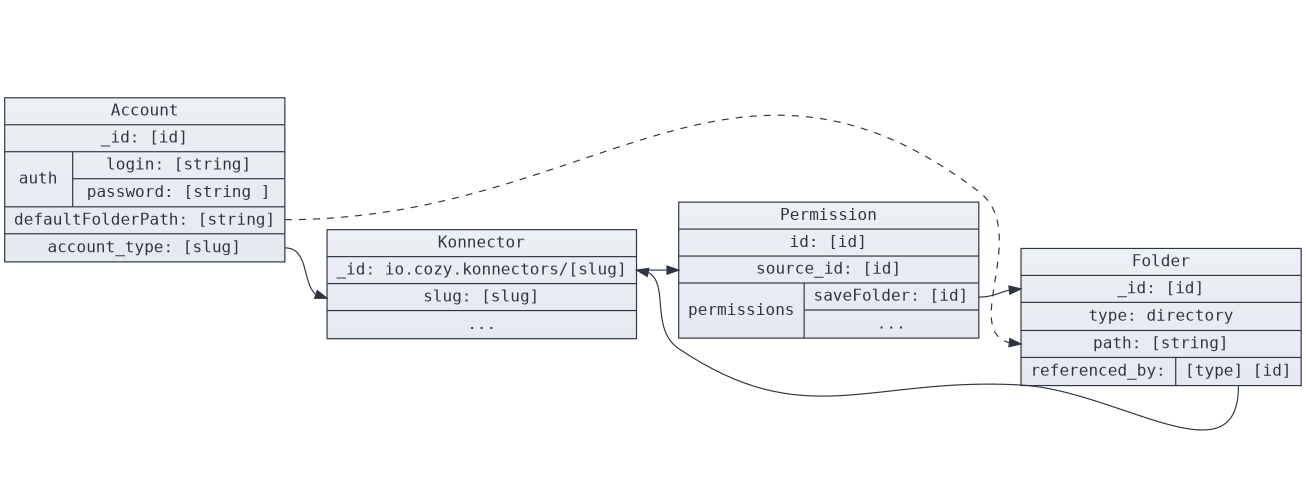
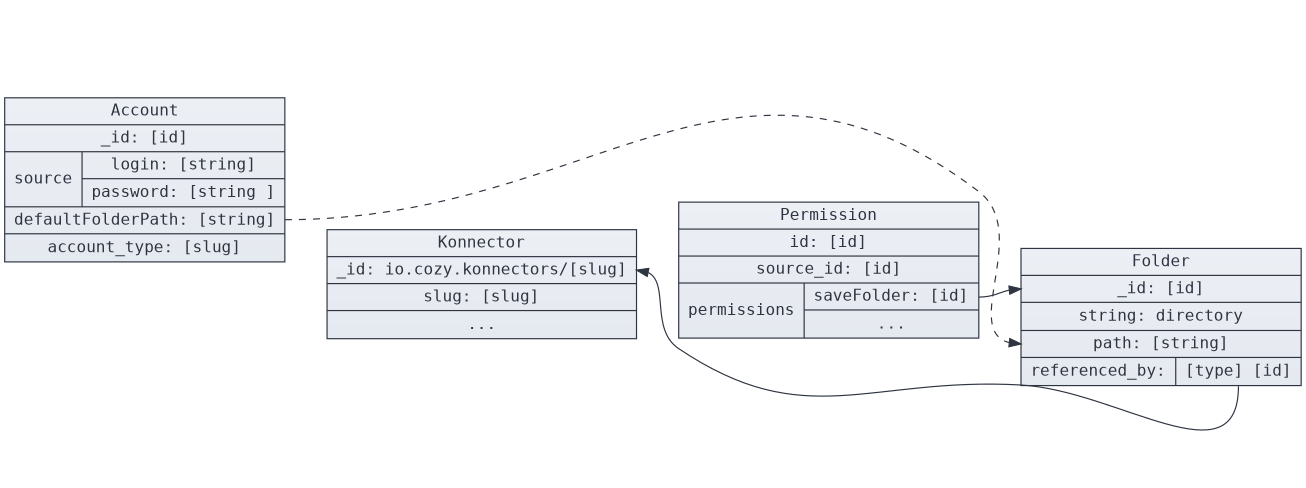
(39, 179) -> (43, 179)
(304, 267) -> none
(656, 270) -> none
(1161, 316) -> (1161, 316)
